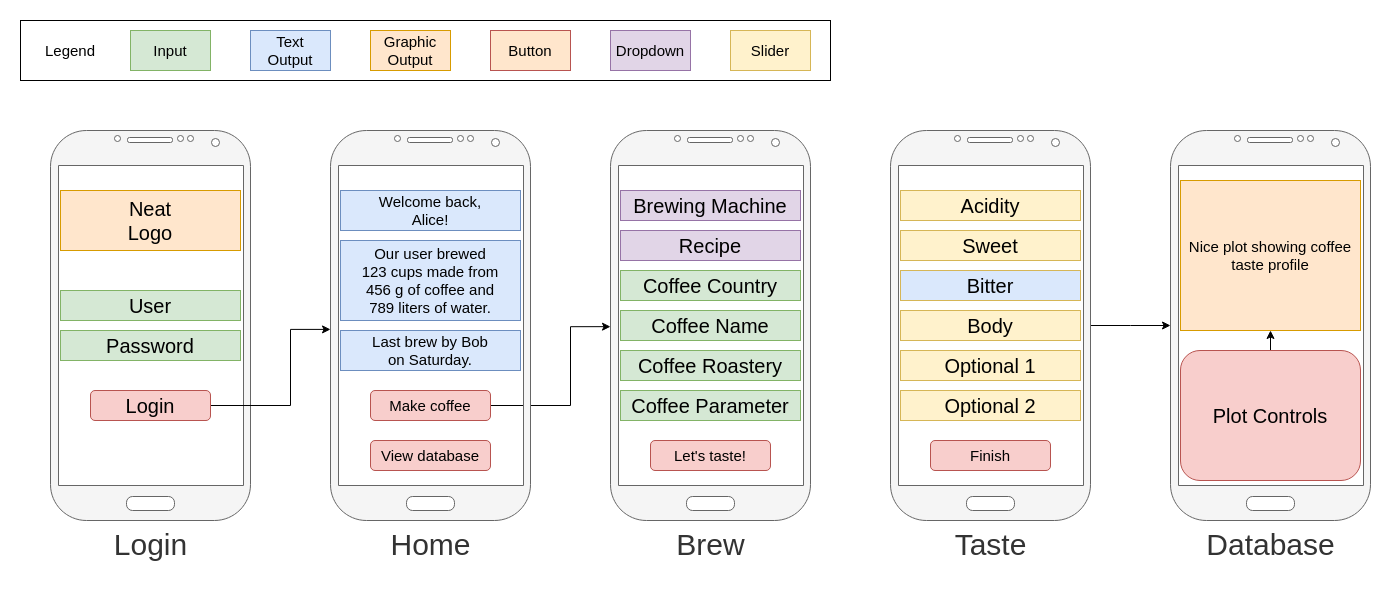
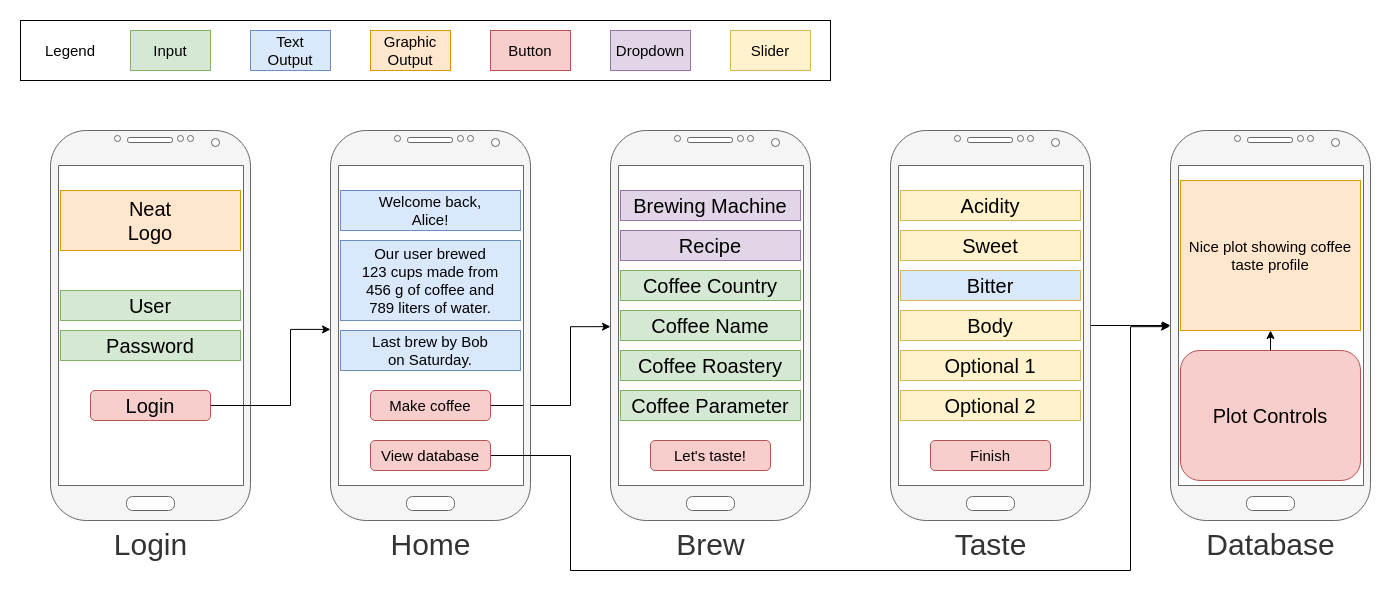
(531, 51) -> (531, 51)
none -> (891, 571)
